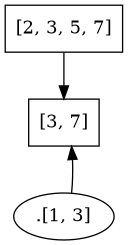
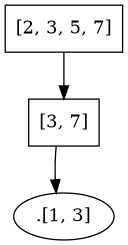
(73, 176) -> (55, 163)
